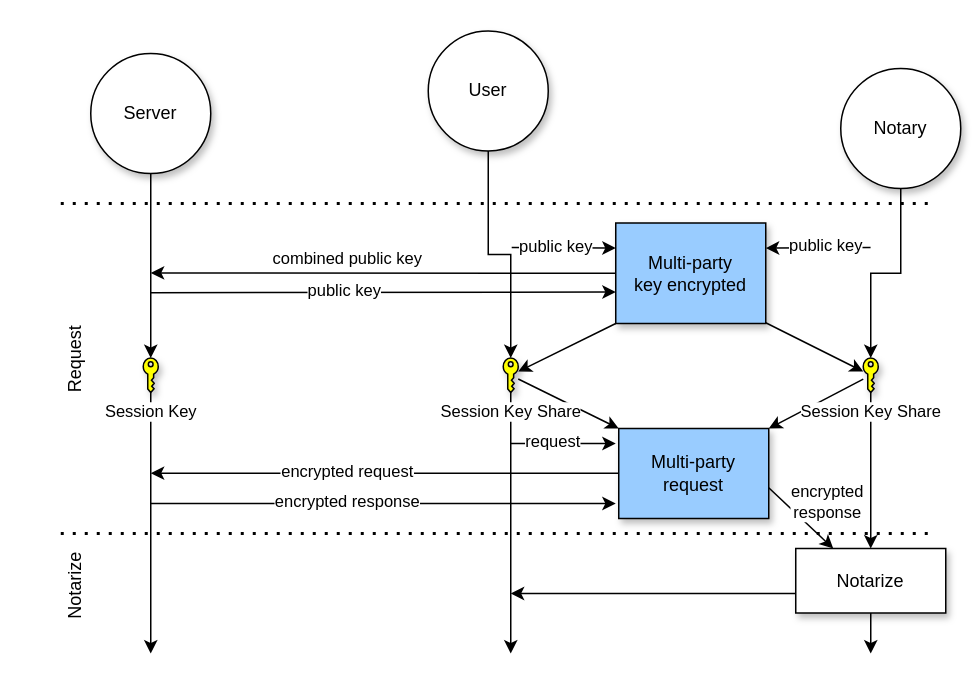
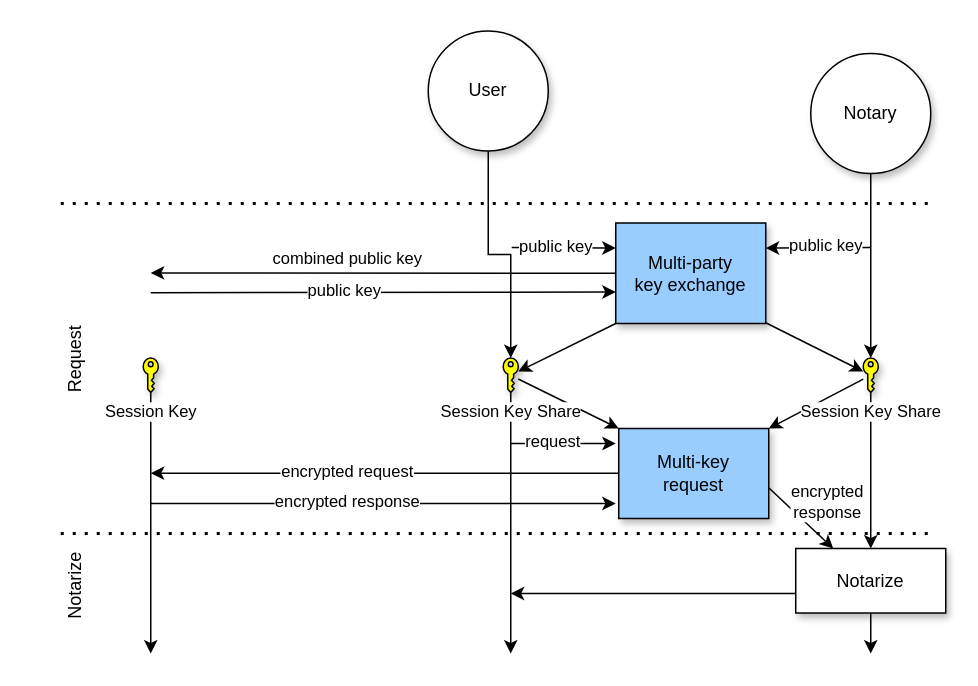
(151, 113) -> none
(901, 128) -> (871, 113)
(151, 261) -> none
(691, 274) -> (691, 274)
(694, 473) -> (694, 473)
